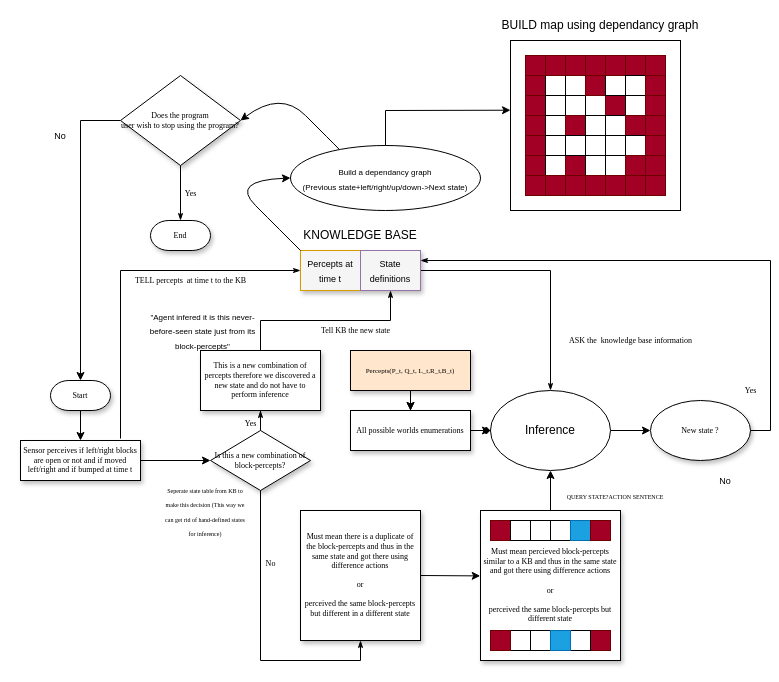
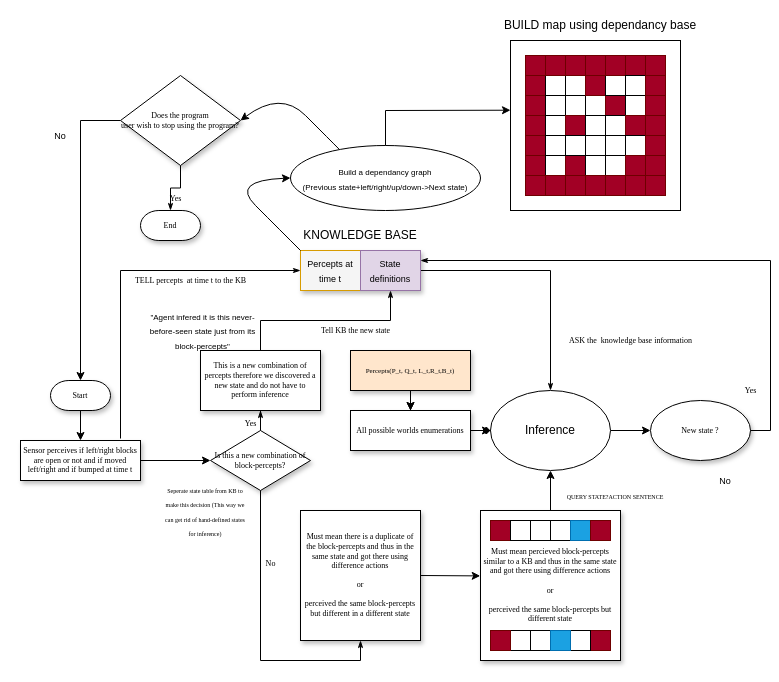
(601, 26) -> (601, 26)
(181, 236) -> (171, 226)
(391, 271) -> (391, 271)
